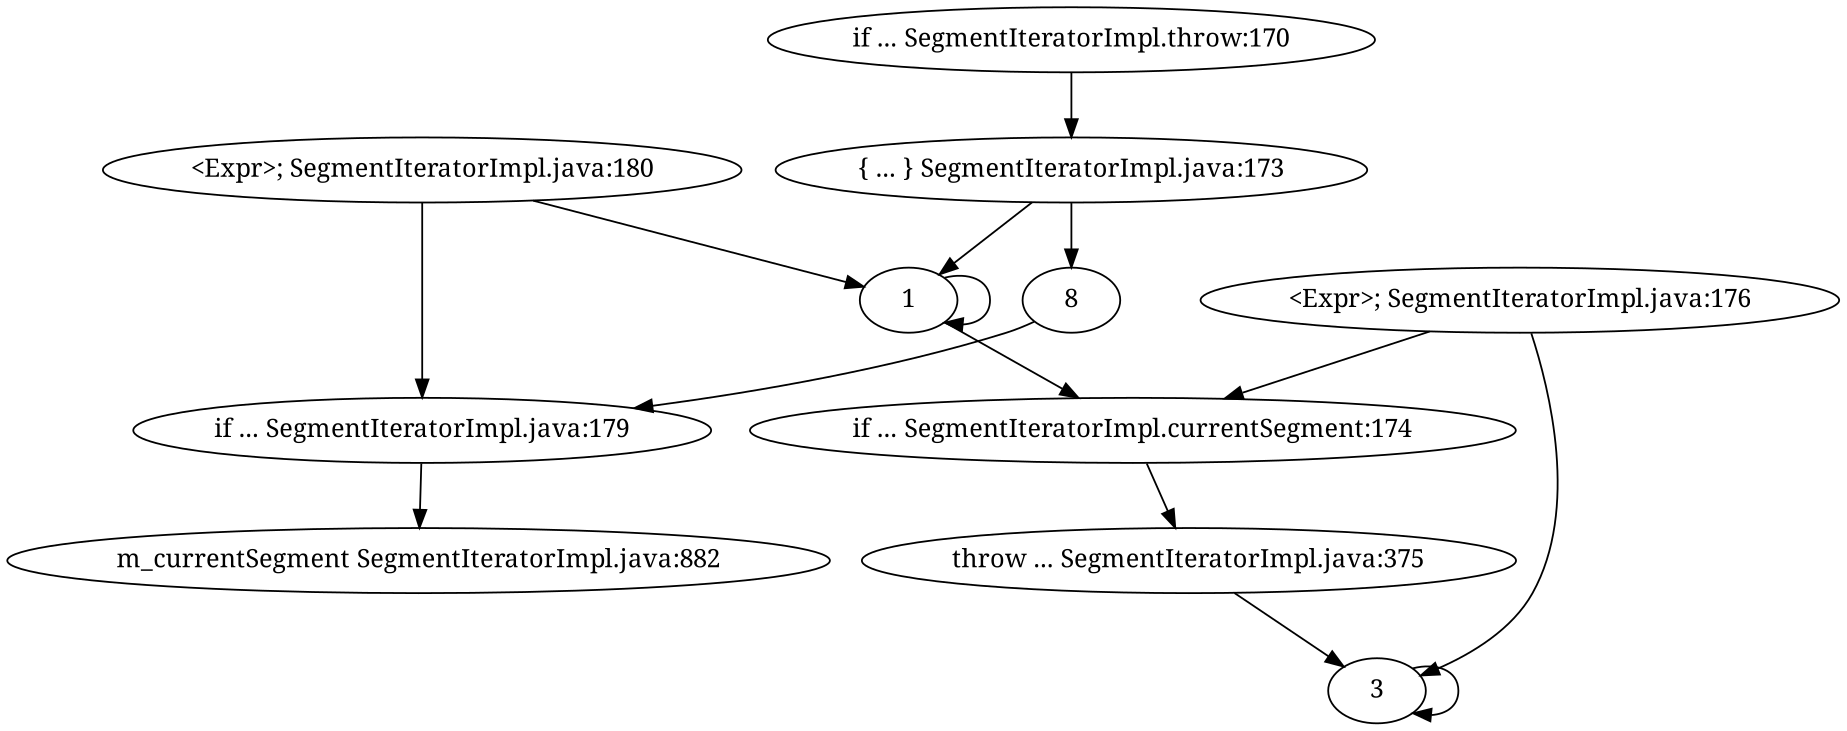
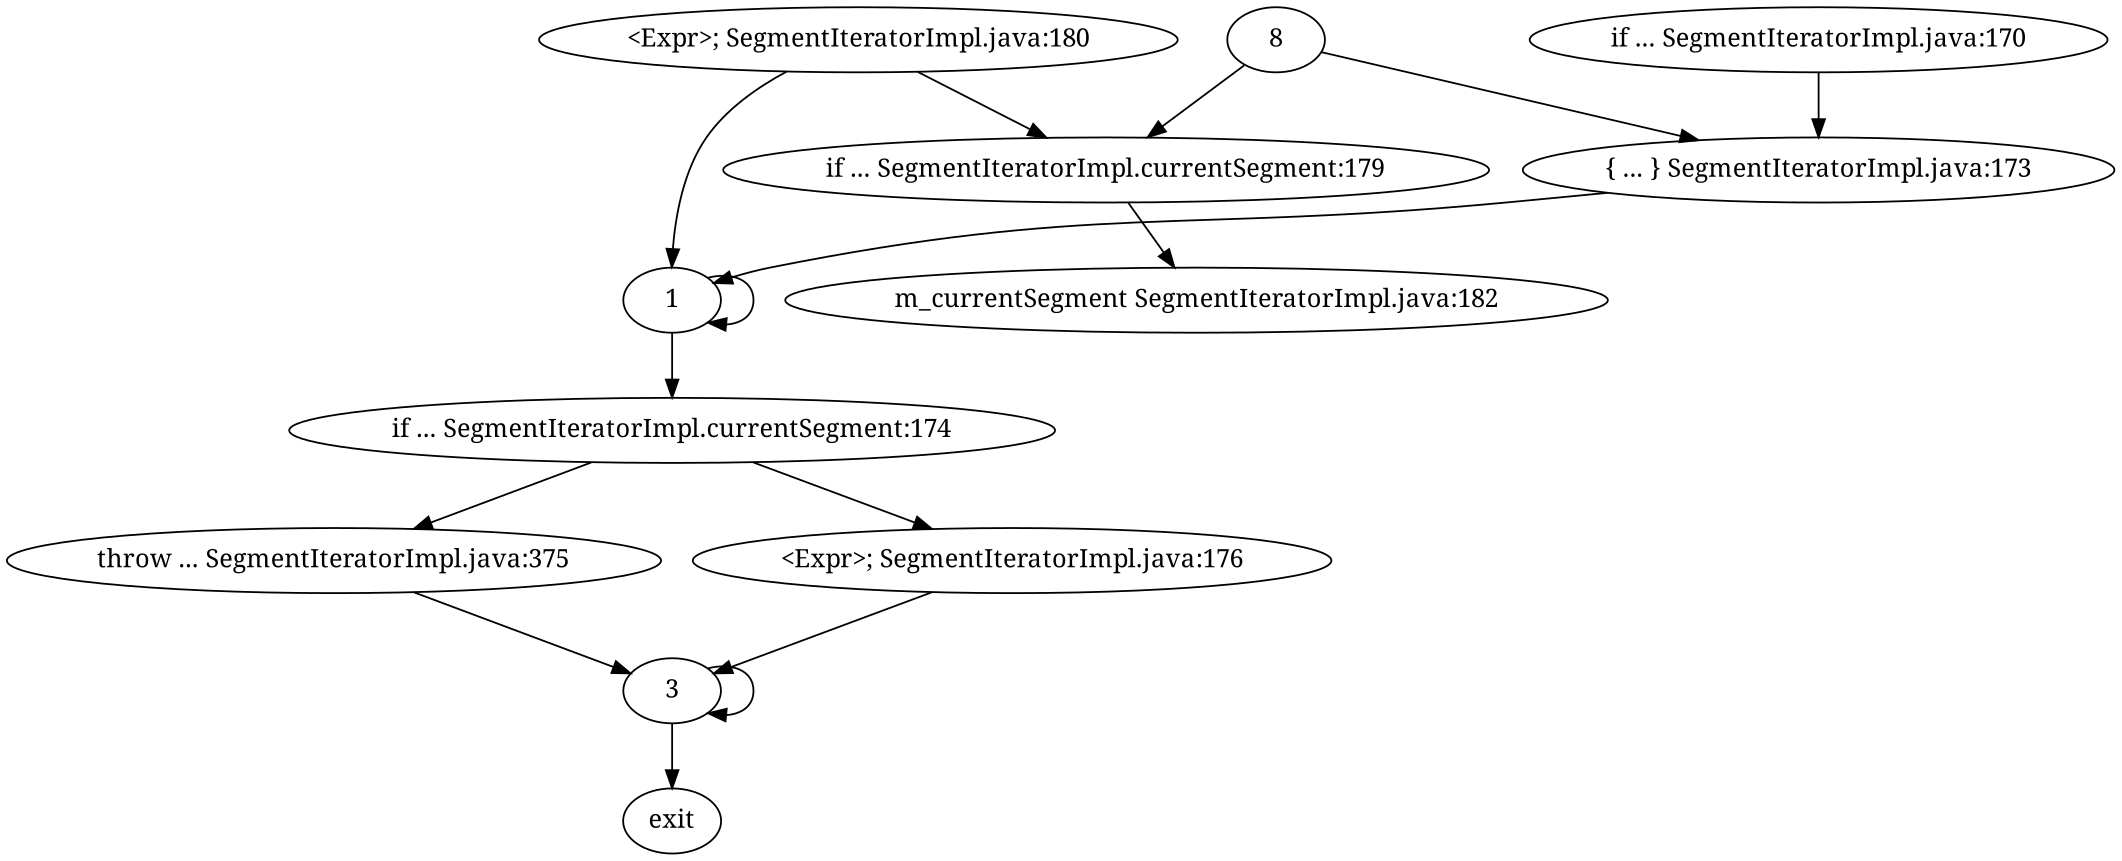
(1071, 40) -> (1819, 40)
(1071, 226) -> (1501, 94)
(1336, 362) -> (834, 492)
(422, 430) -> (1106, 170)
(419, 561) -> (1197, 300)
none -> (672, 821)
